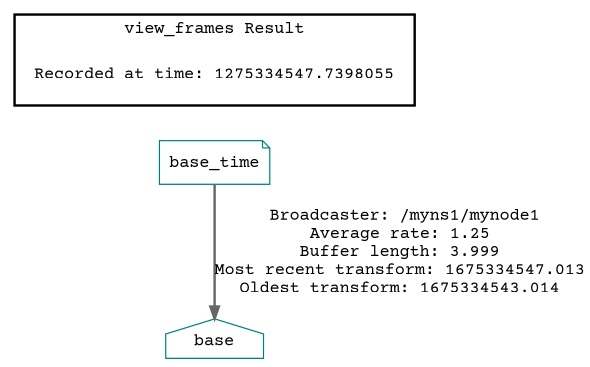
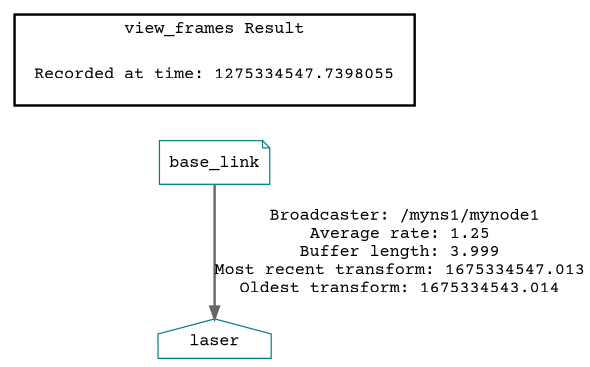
(215, 162) -> (215, 162)
(215, 341) -> (215, 341)
